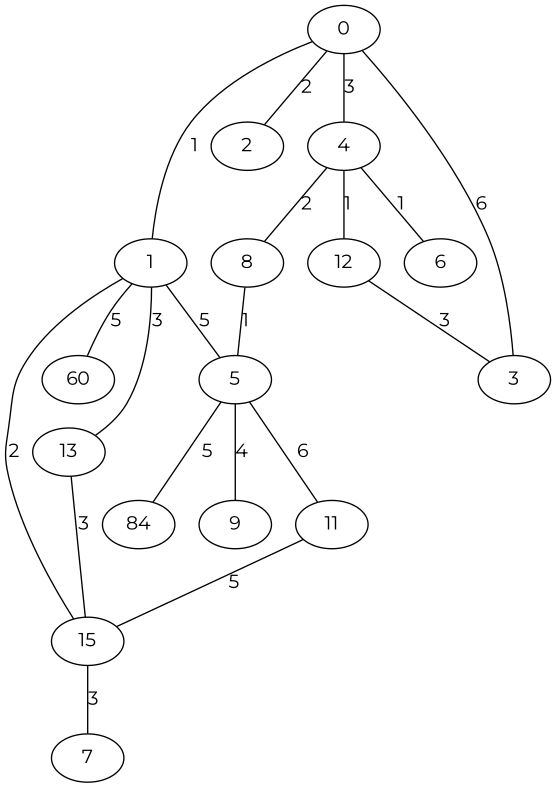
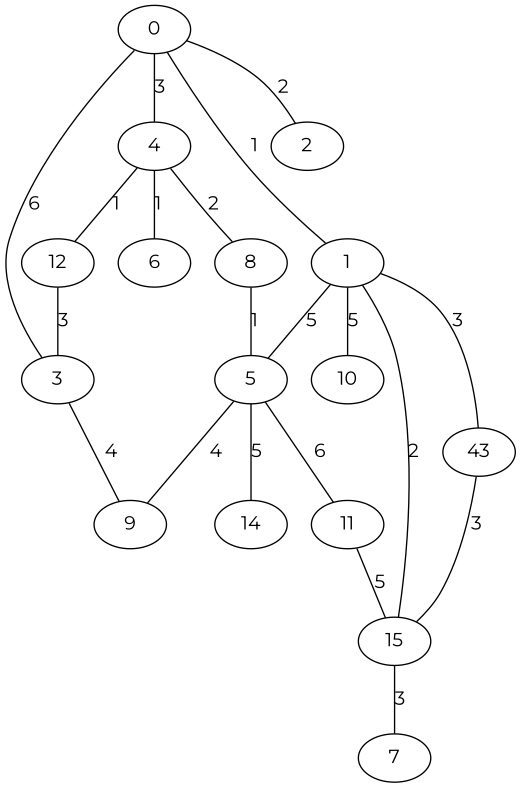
(78, 380) -> (348, 380)
(69, 452) -> (479, 452)
none -> (94, 452)
(139, 525) -> (251, 525)
